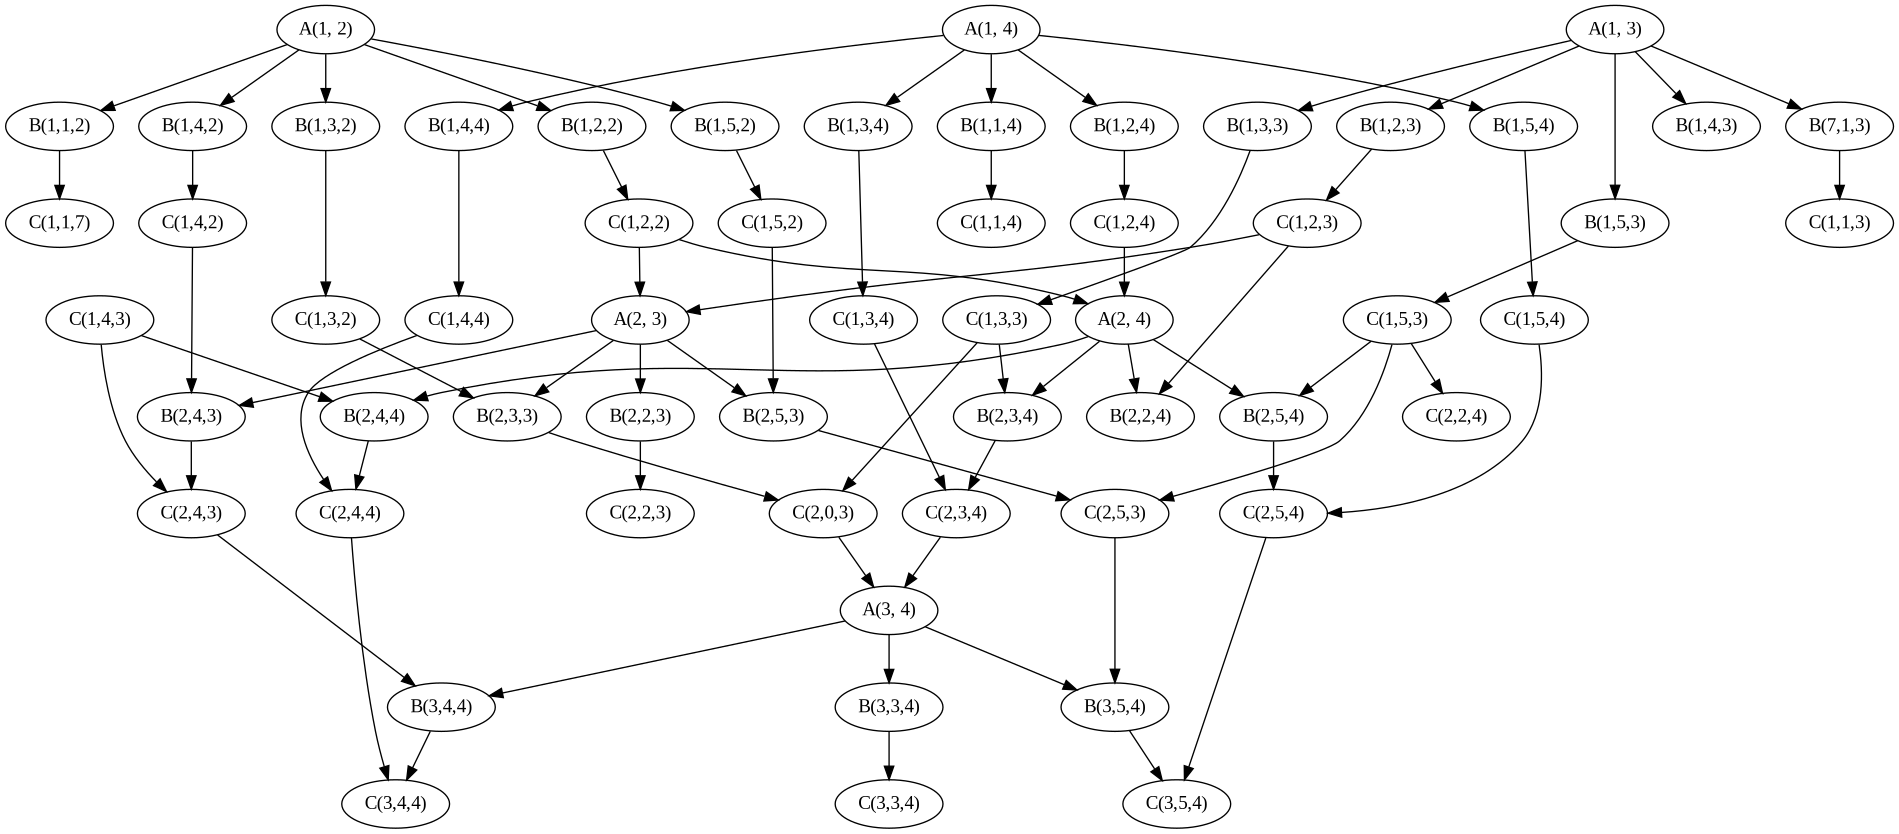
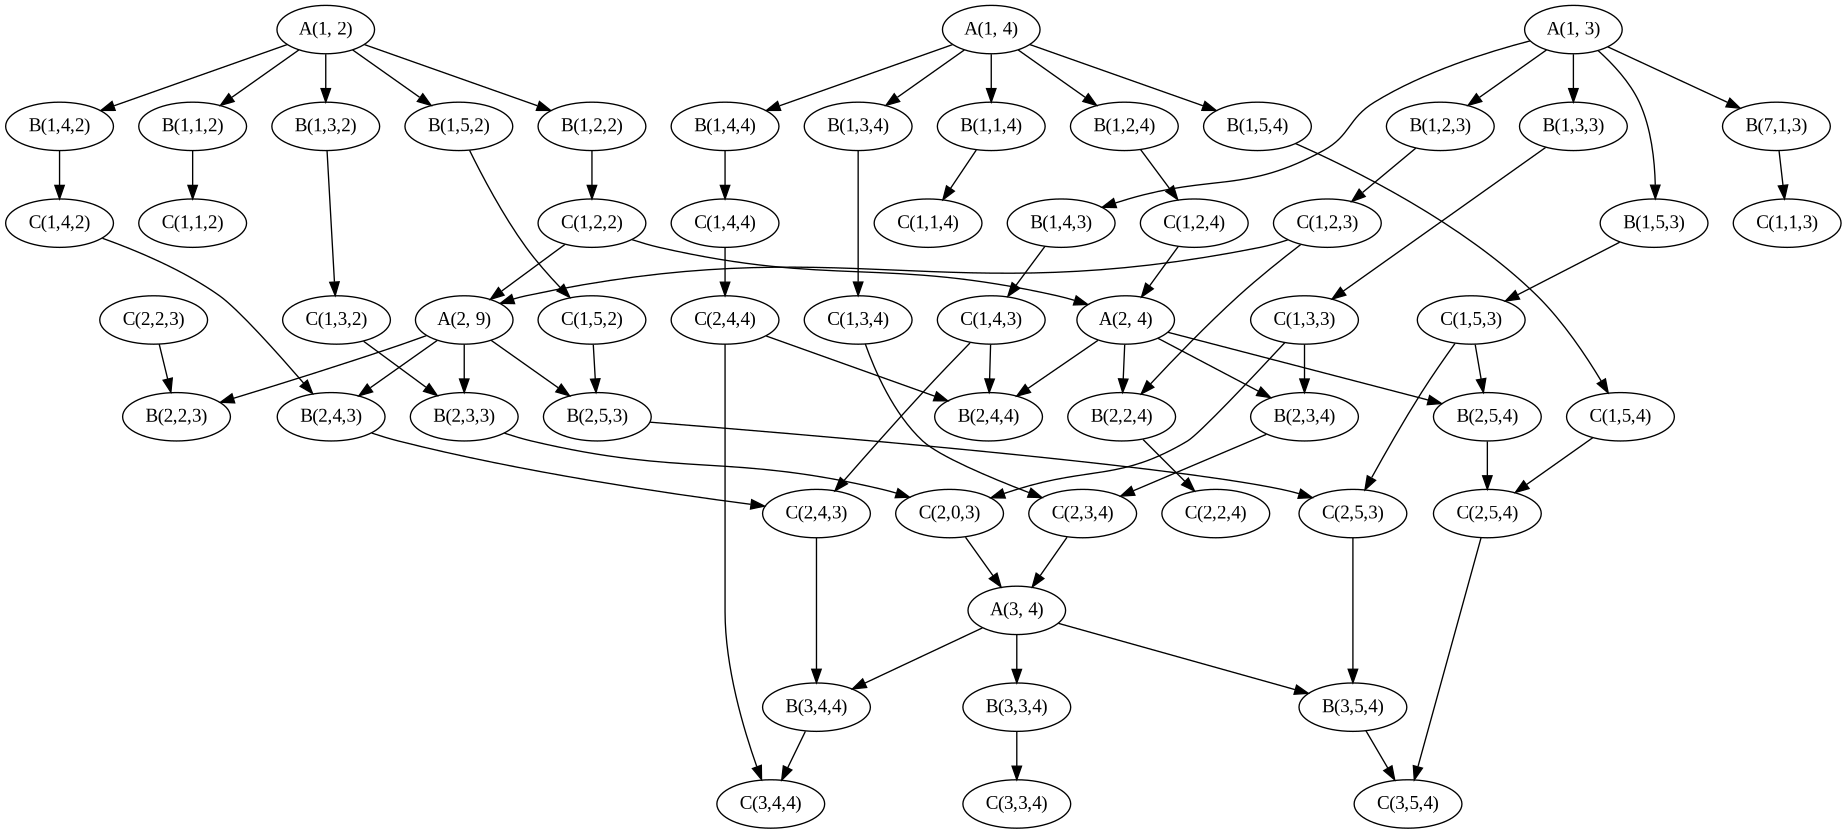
(60, 223) -> (193, 223)
none -> (1032, 264)
(640, 320) -> (464, 320)
(1423, 363) -> (1166, 463)
(640, 452) -> (163, 362)
(364, 458) -> (851, 366)
